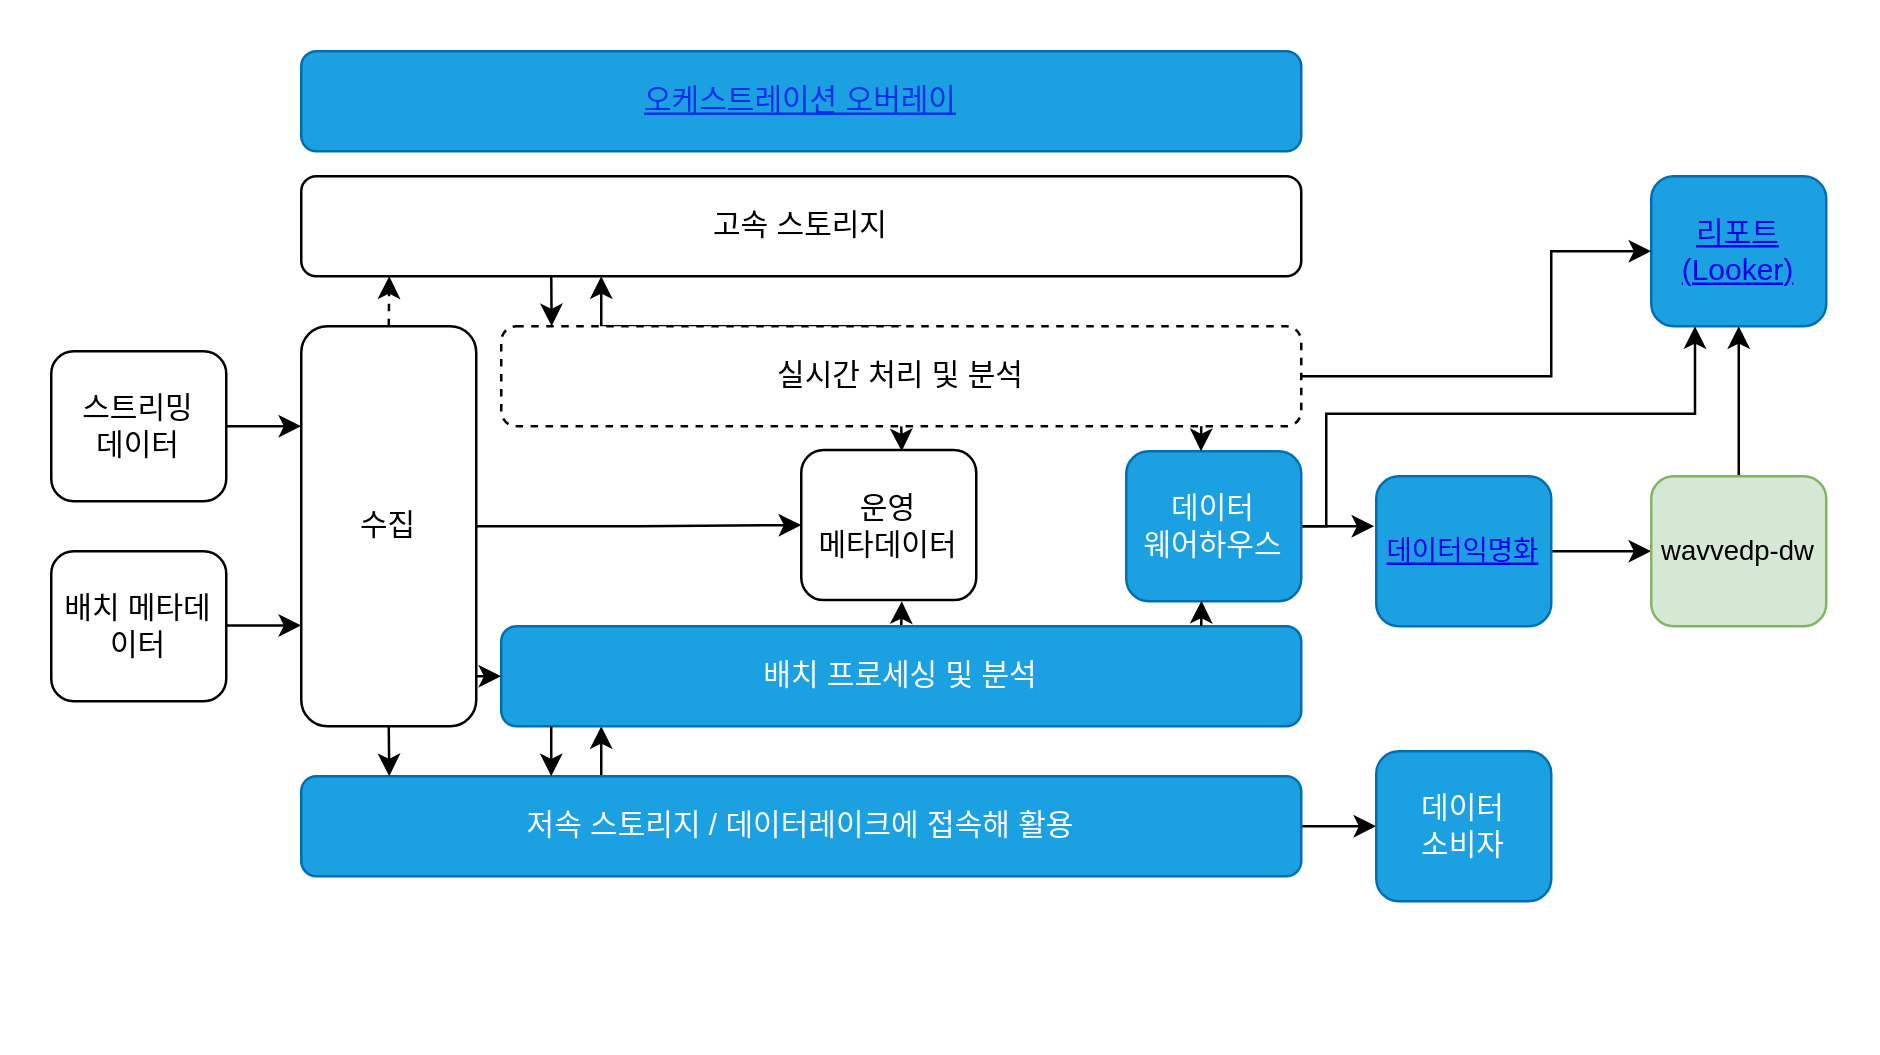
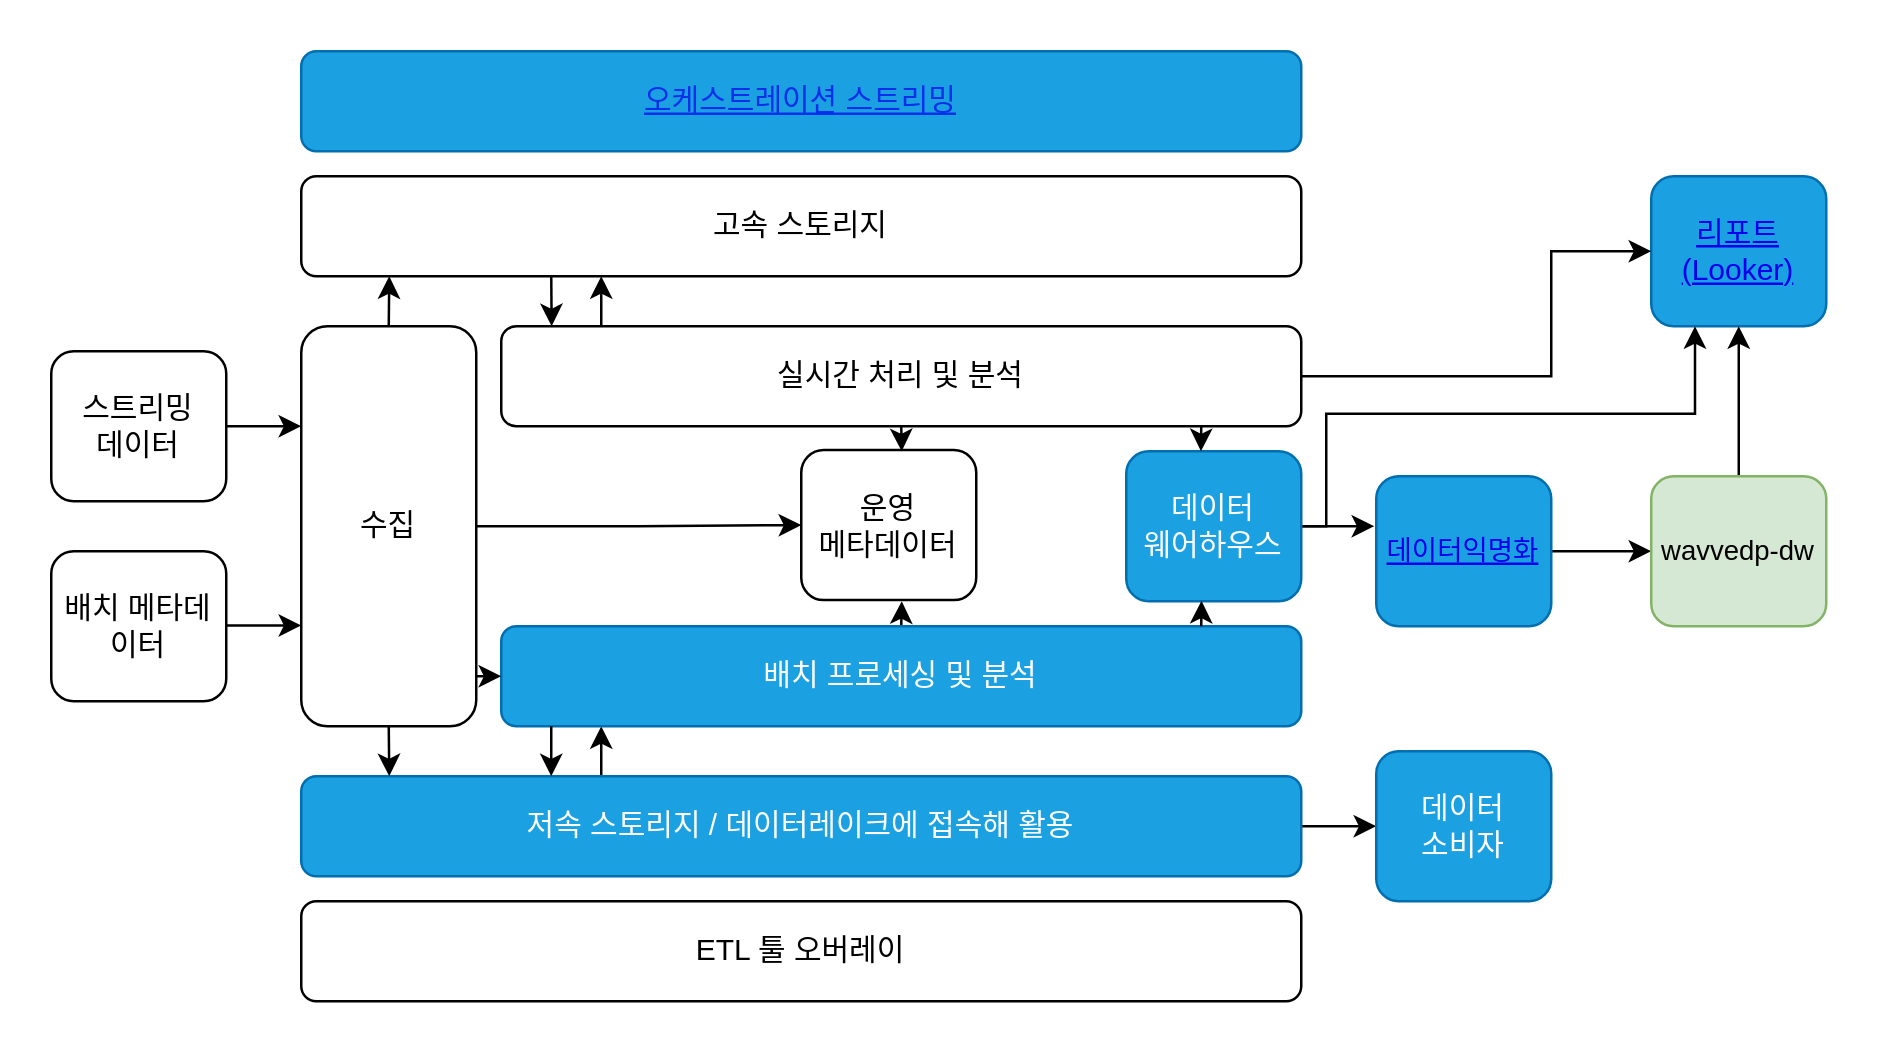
(801, 101) -> (801, 101)
(389, 309) -> (389, 309)
(901, 376) -> (901, 376)
none -> (801, 951)
